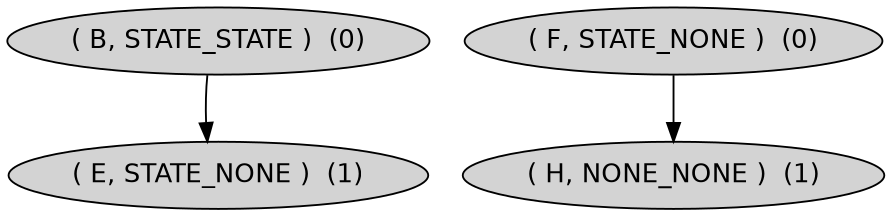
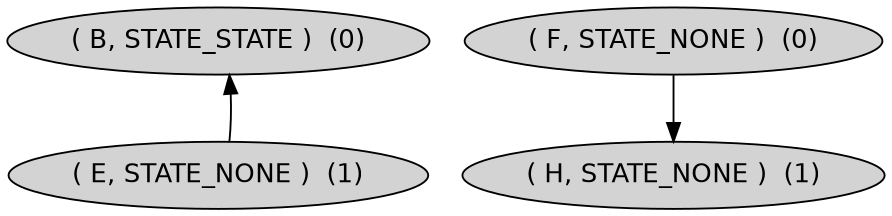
(206, 99) -> (231, 118)
(674, 175) -> (674, 175)
